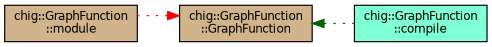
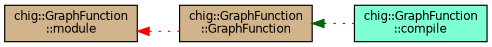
(153, 16) -> (164, 31)
